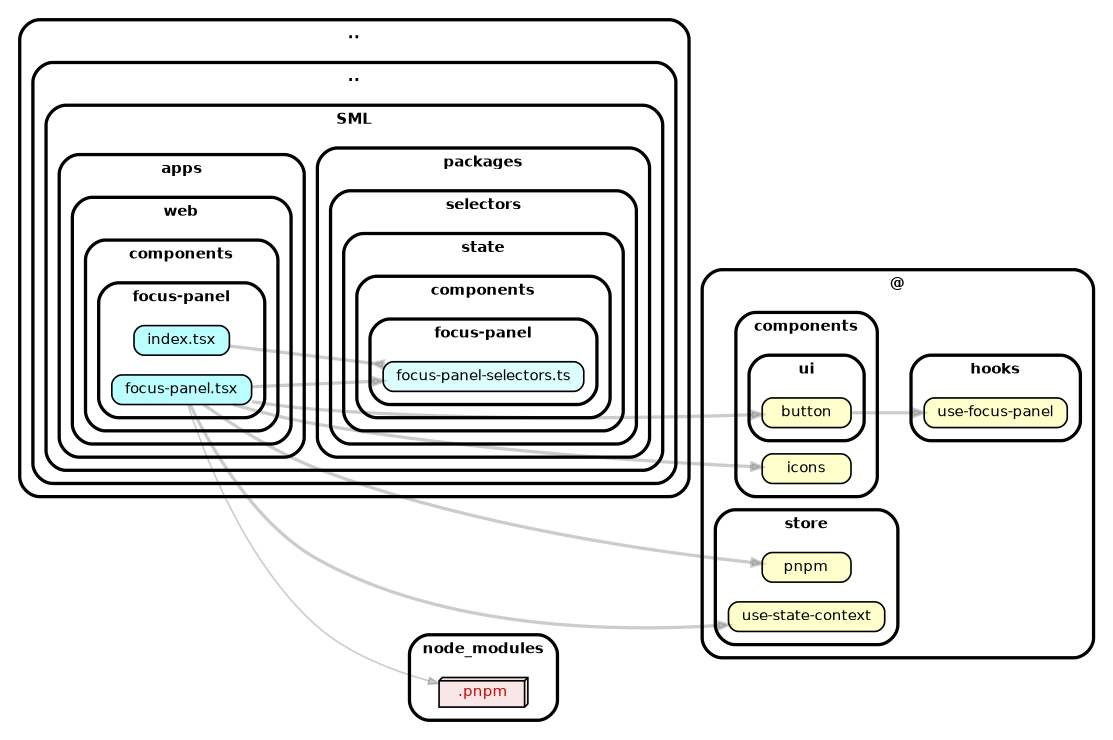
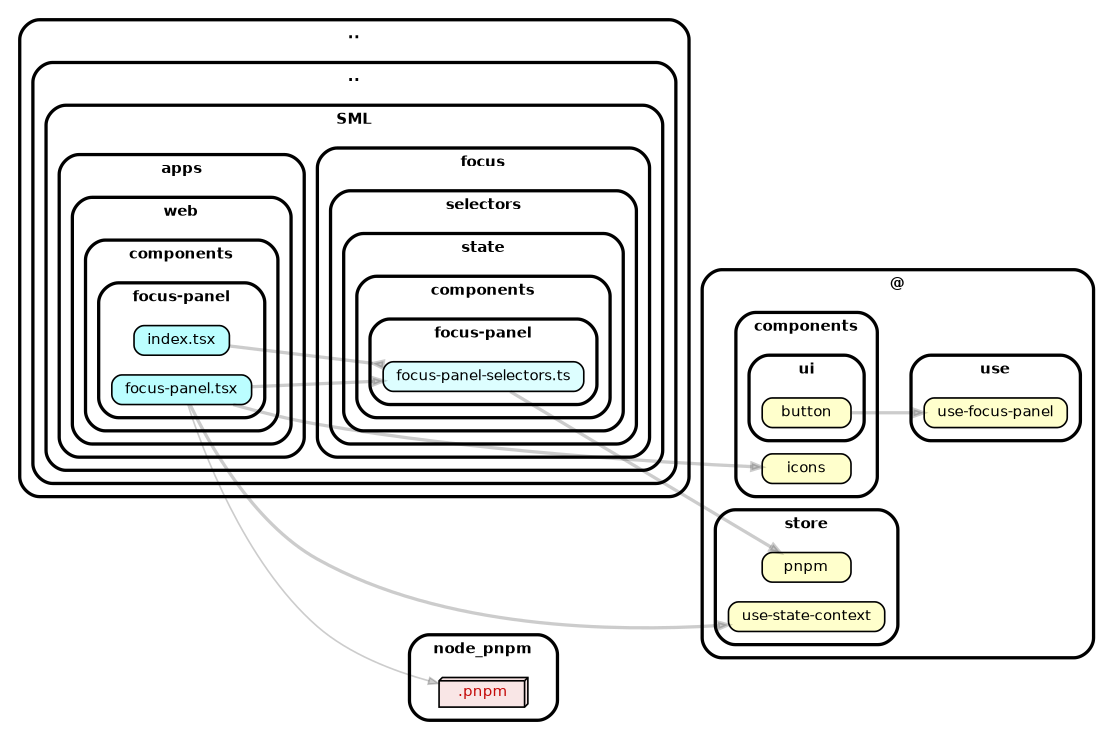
(483, 163) -> (483, 163)
(996, 370) -> (996, 370)
(502, 417) -> none
(468, 514) -> (641, 469)
(483, 650) -> (483, 650)
